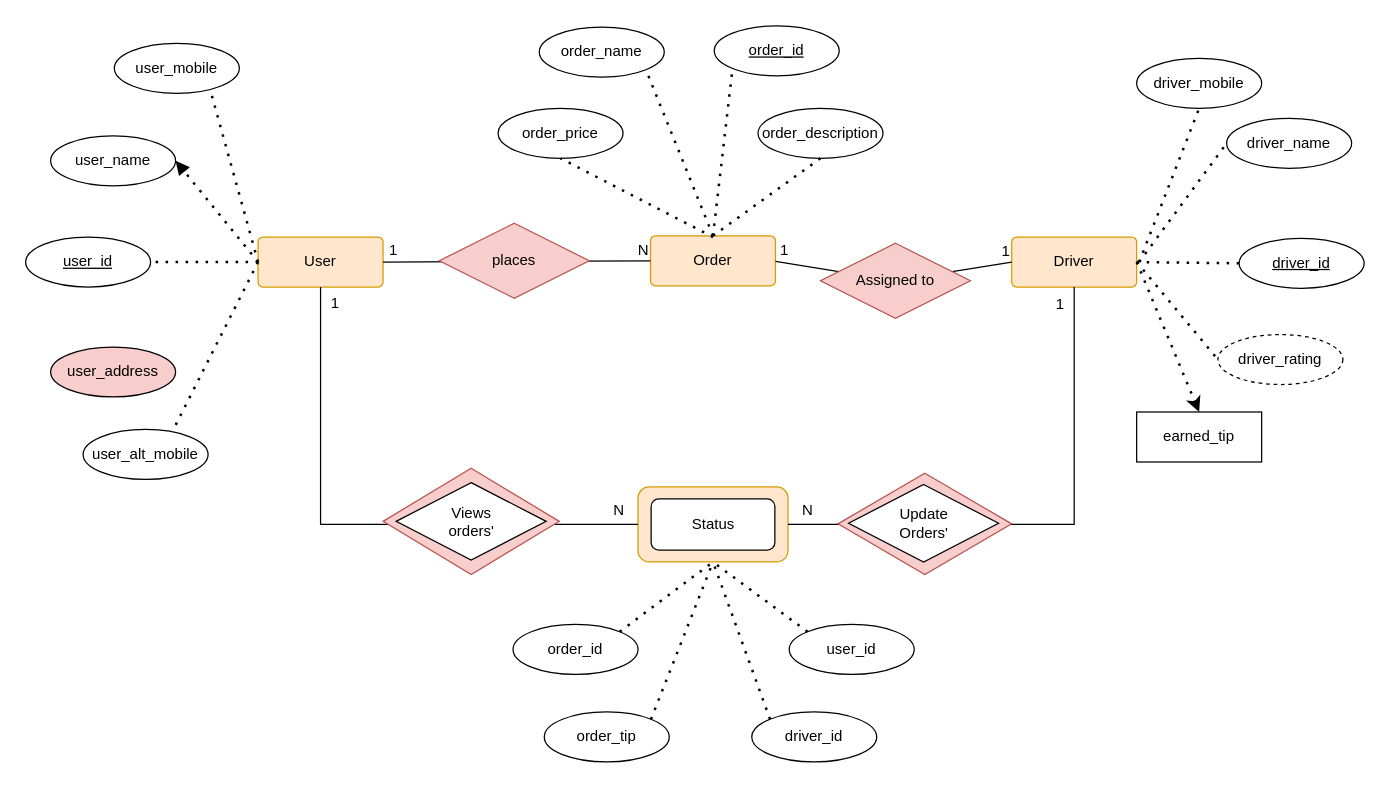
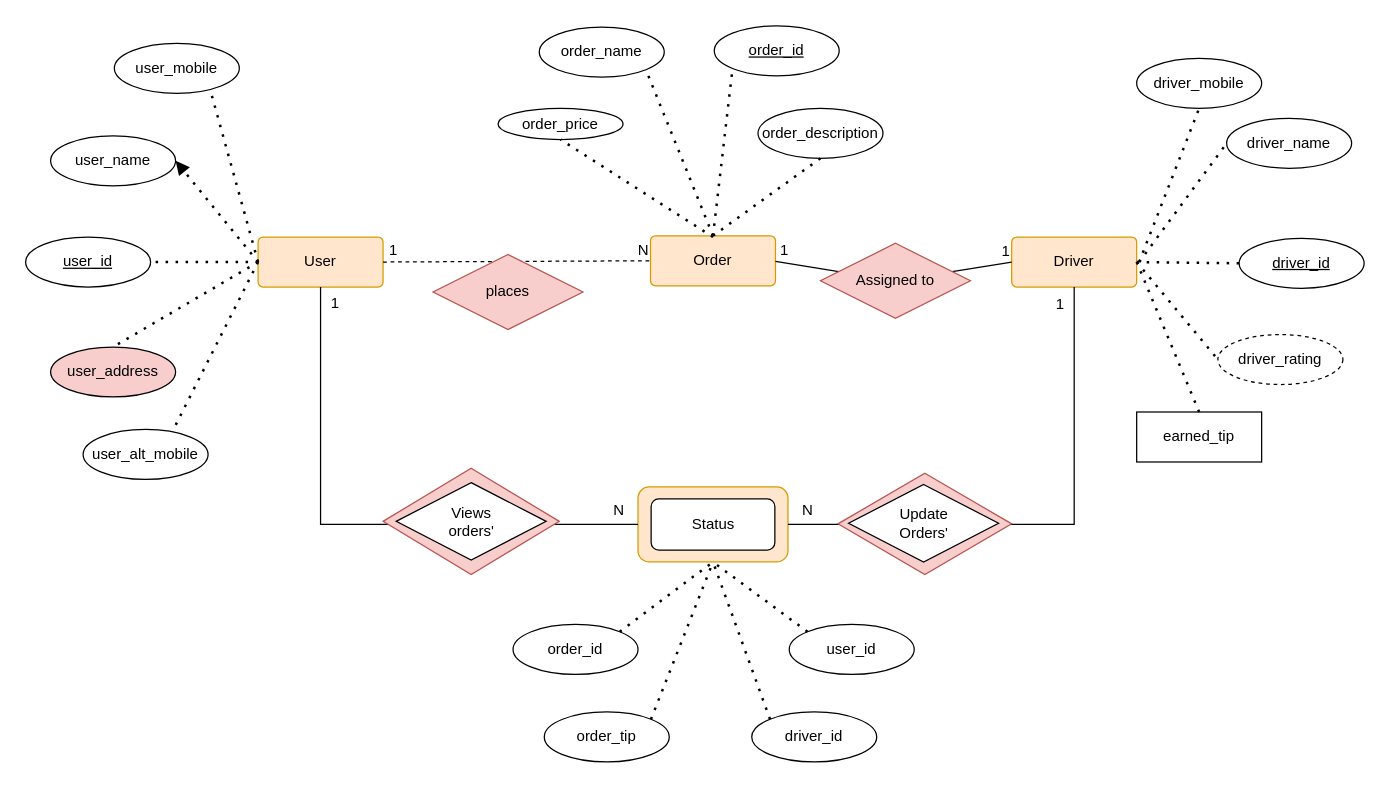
(561, 133) -> (561, 124)
(514, 261) -> (508, 292)
(517, 261) -> (517, 261)
none -> (185, 305)
(1195, 401) -> (1196, 404)
